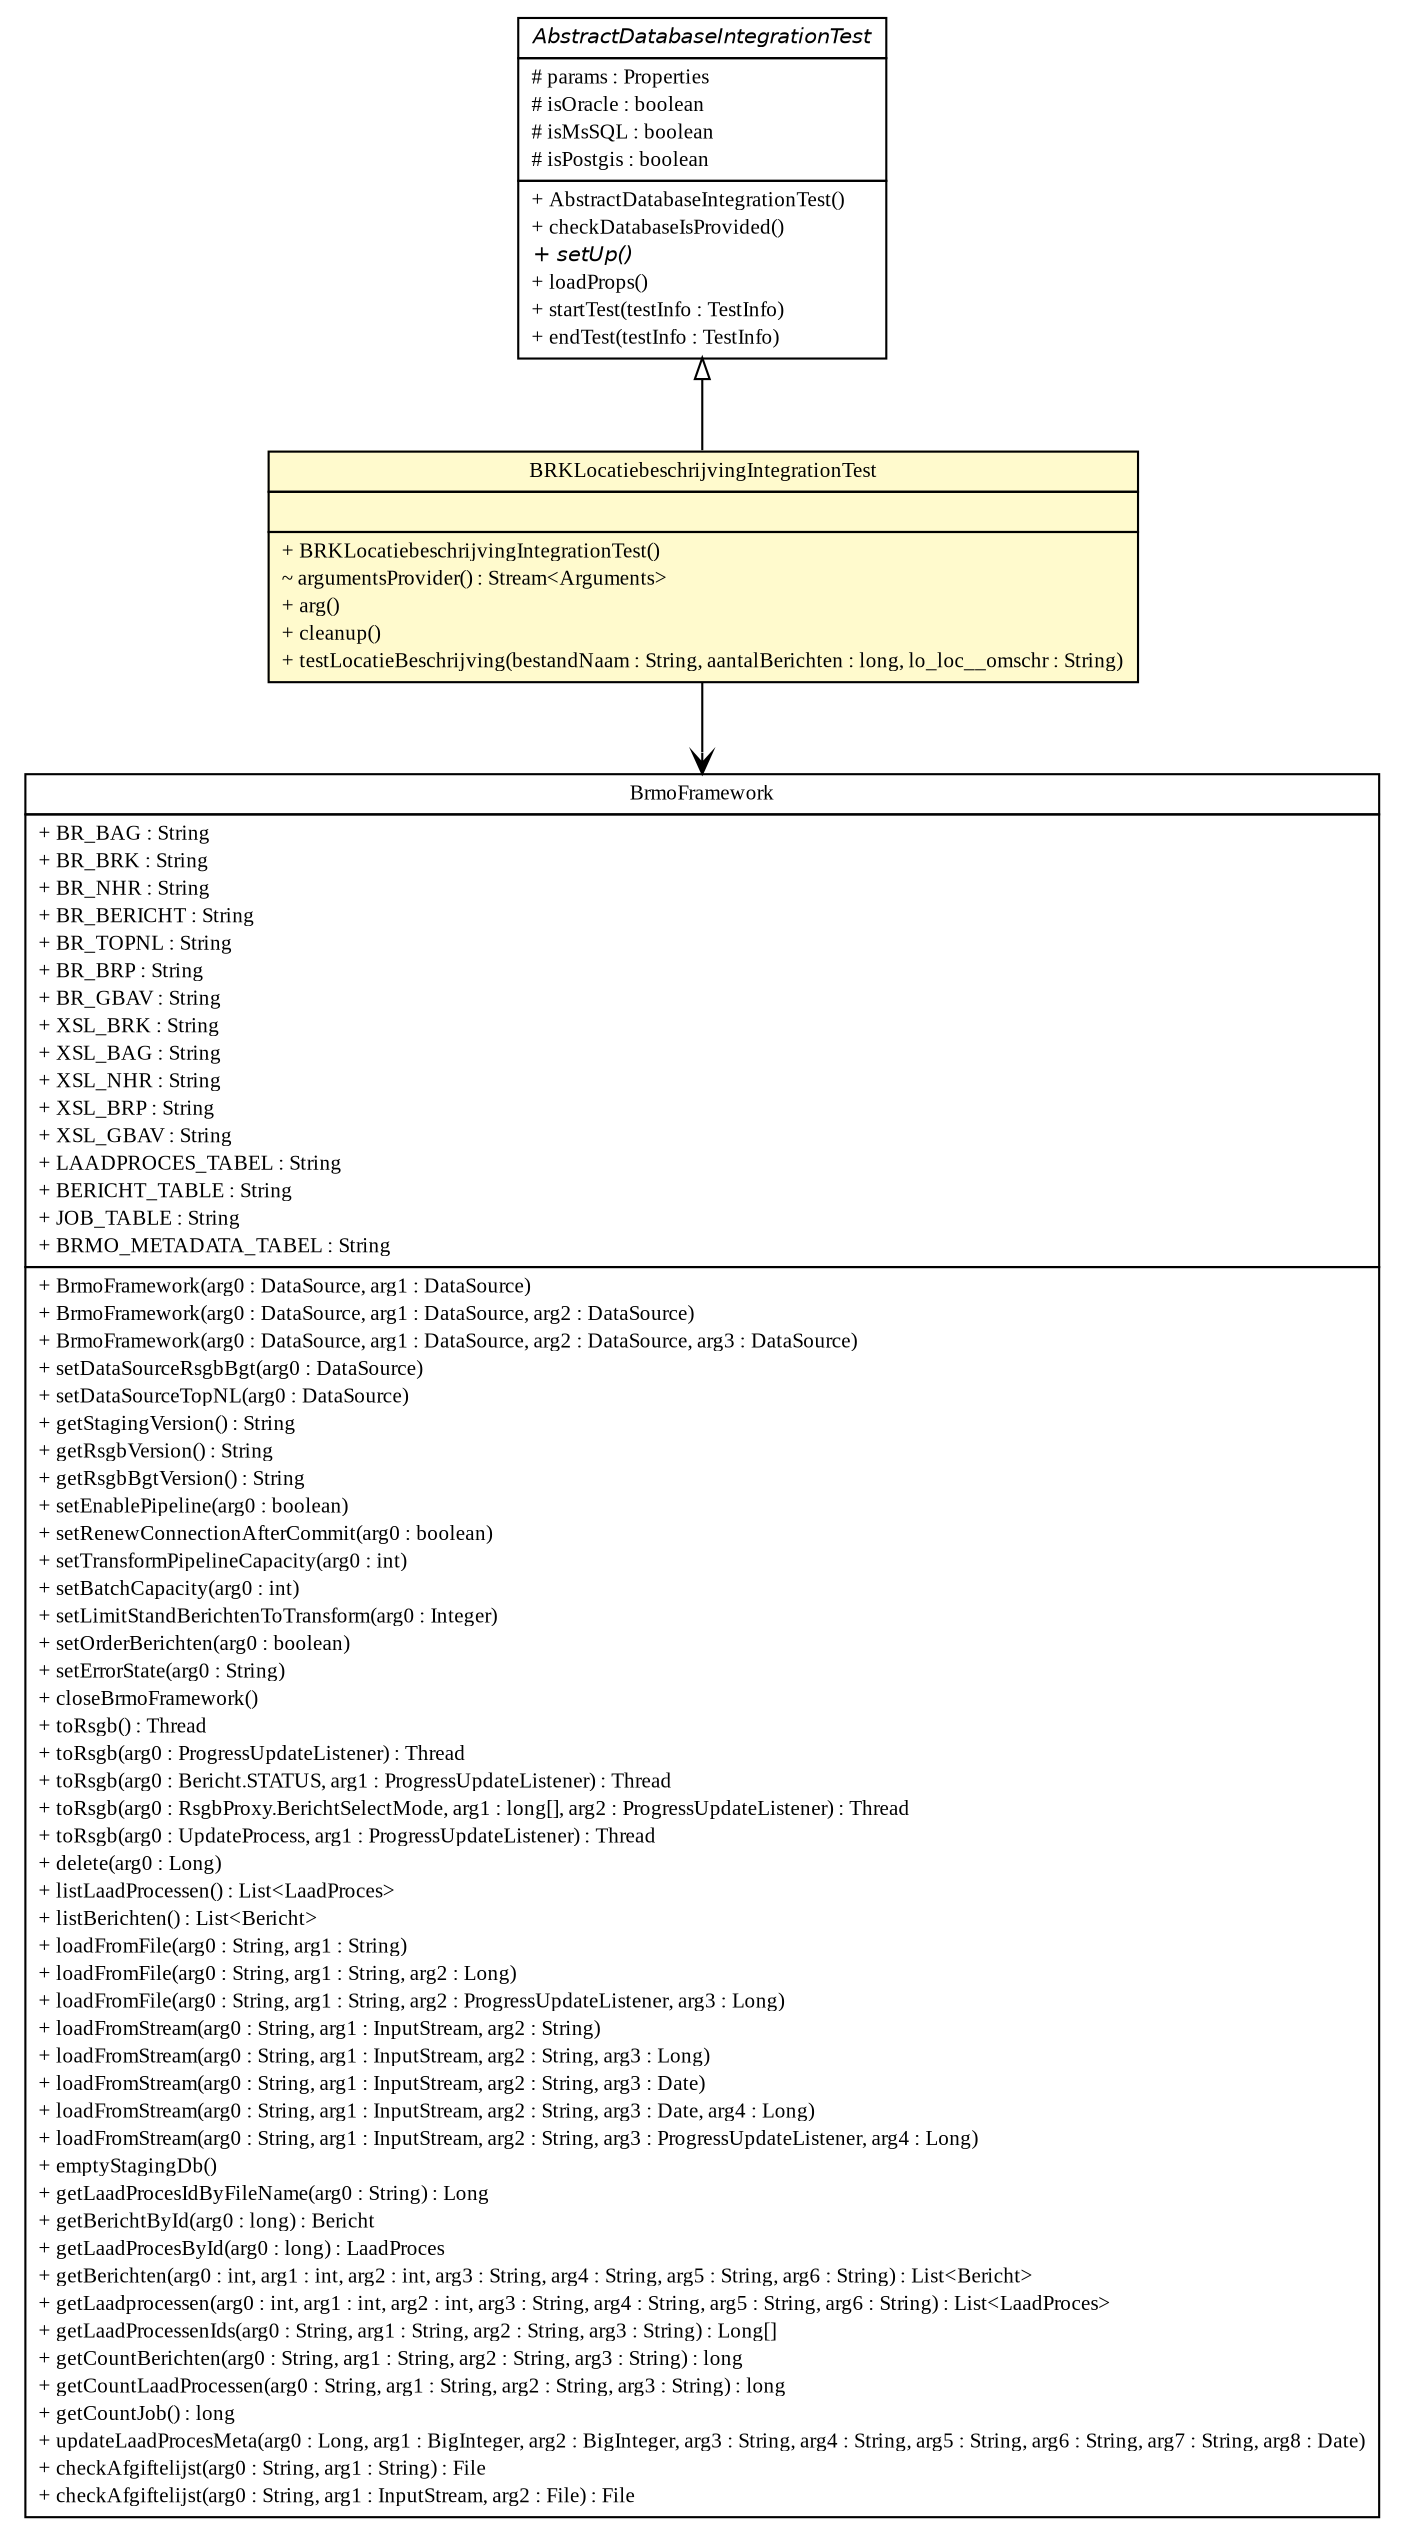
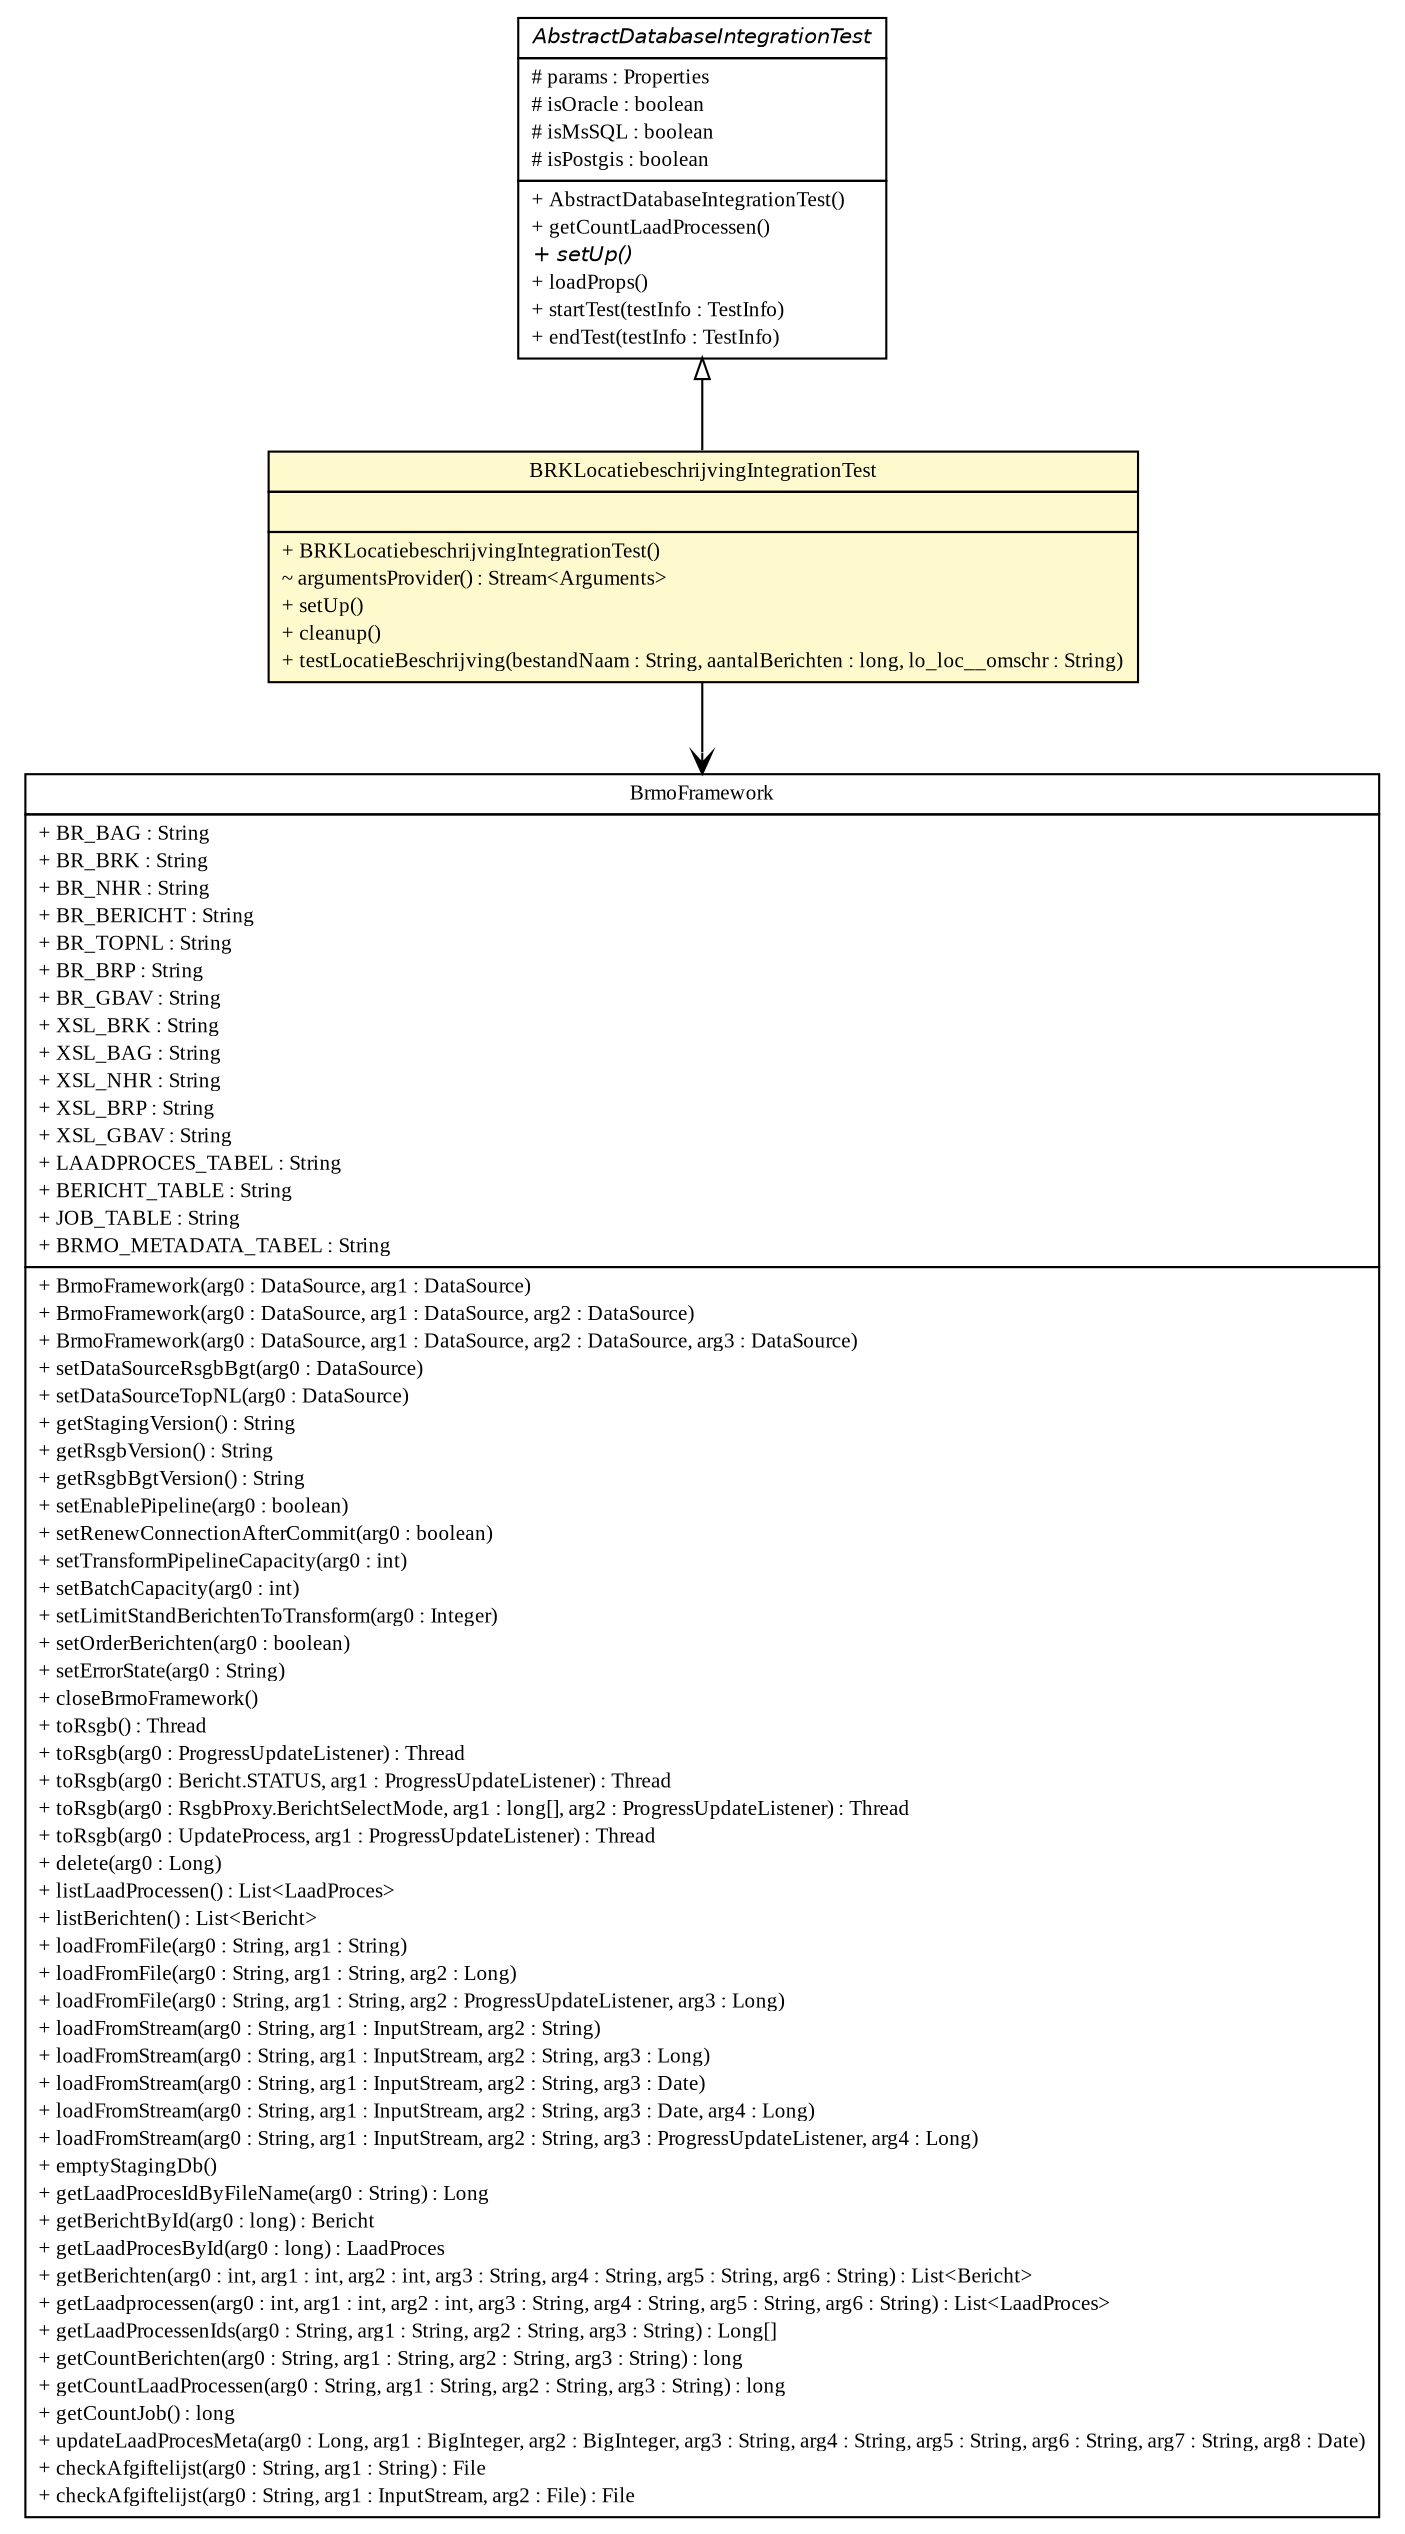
(658, 227) -> (652, 227)
(311, 606) -> (323, 606)
